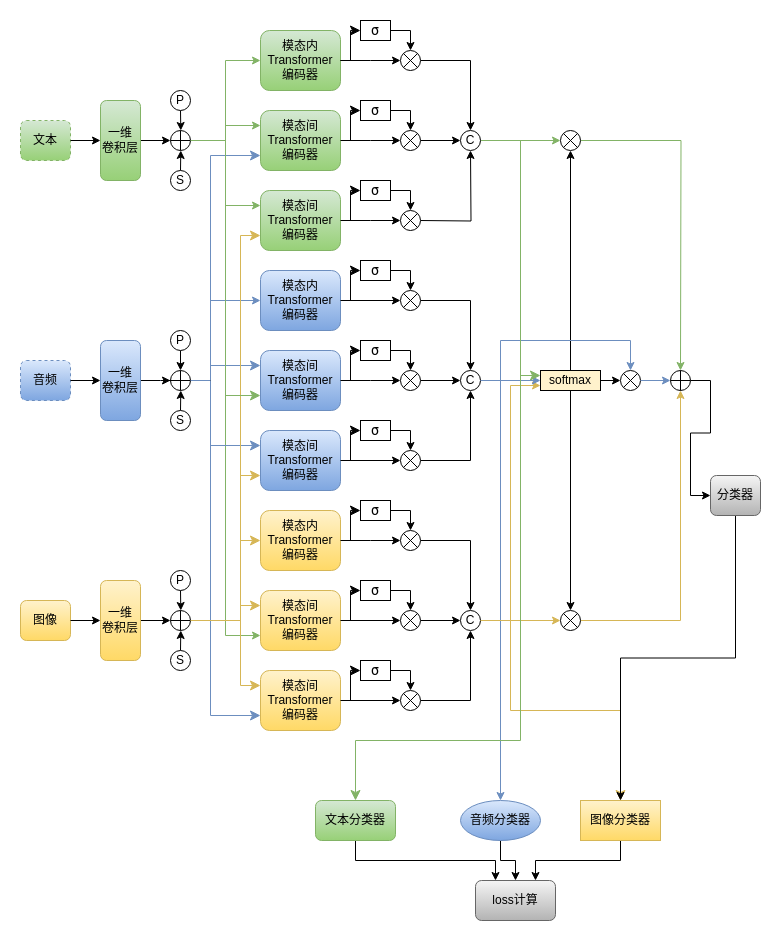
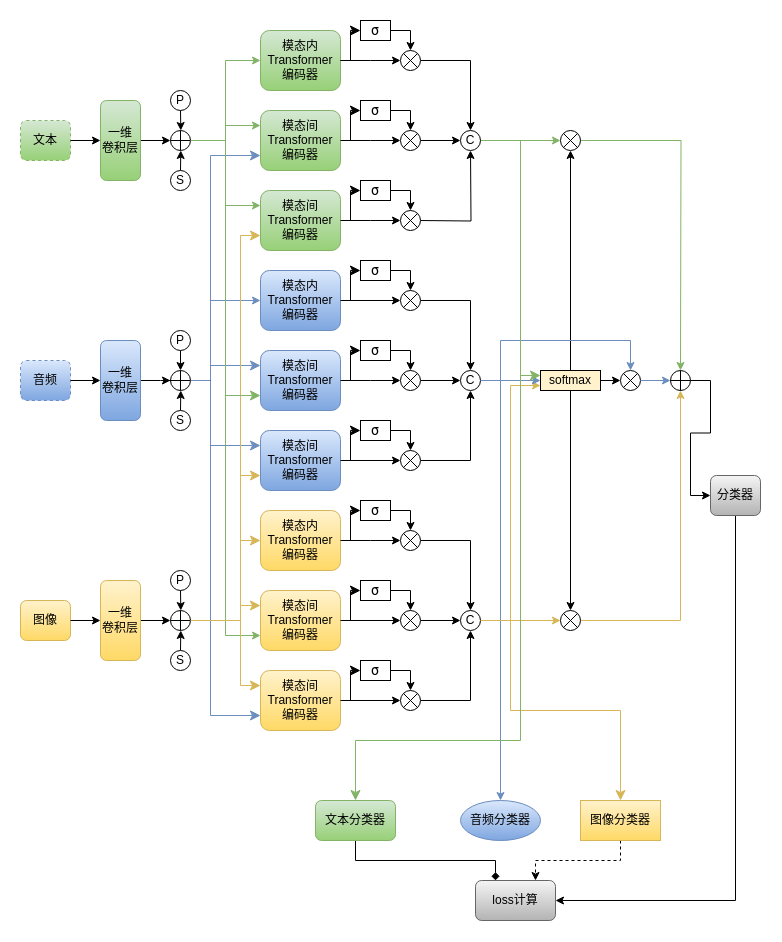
(655, 658) -> (736, 865)
(505, 861) -> none
(582, 861) -> (582, 861)
(496, 872) -> (496, 871)
